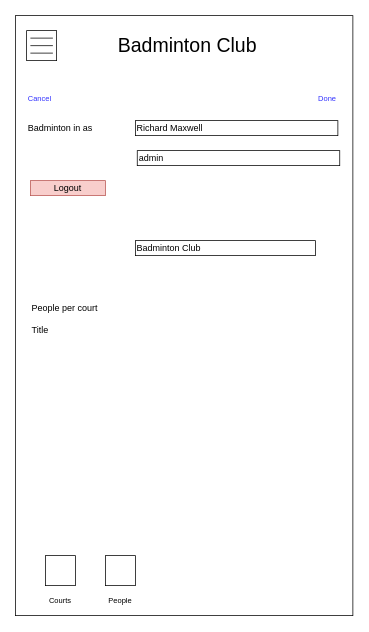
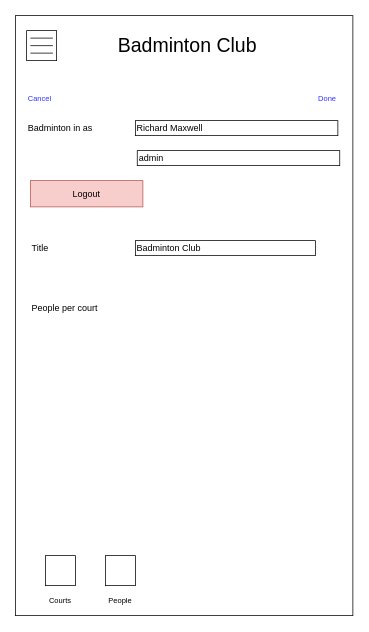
(68, 188) -> (87, 194)
(75, 330) -> (75, 248)
